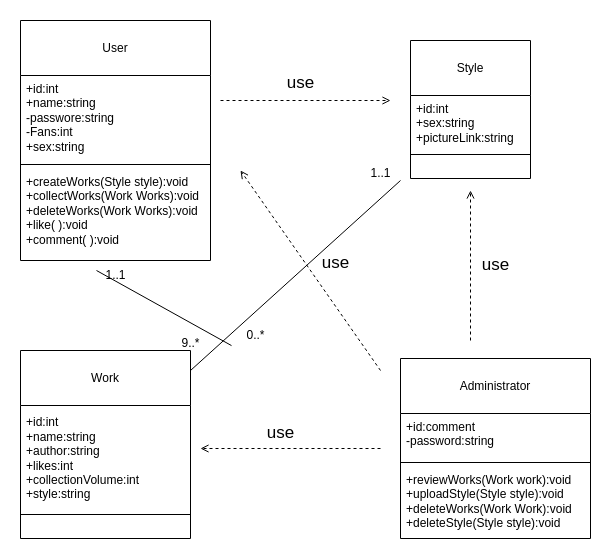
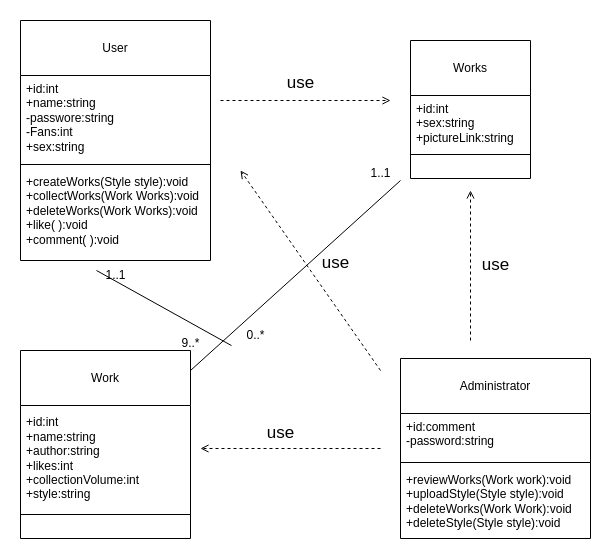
(471, 69) -> (471, 69)
